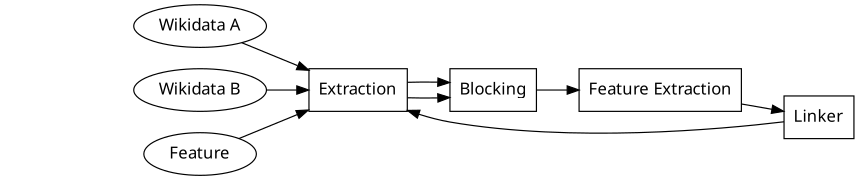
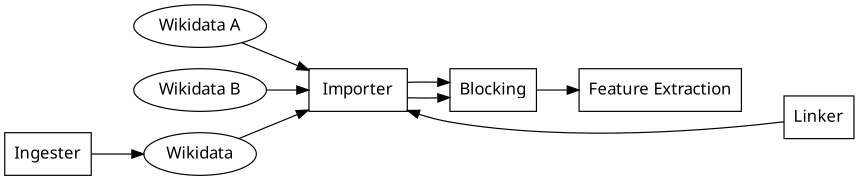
(358, 90) -> (358, 90)
(757, 107) -> none
none -> (48, 154)
(200, 154) -> (200, 154)
